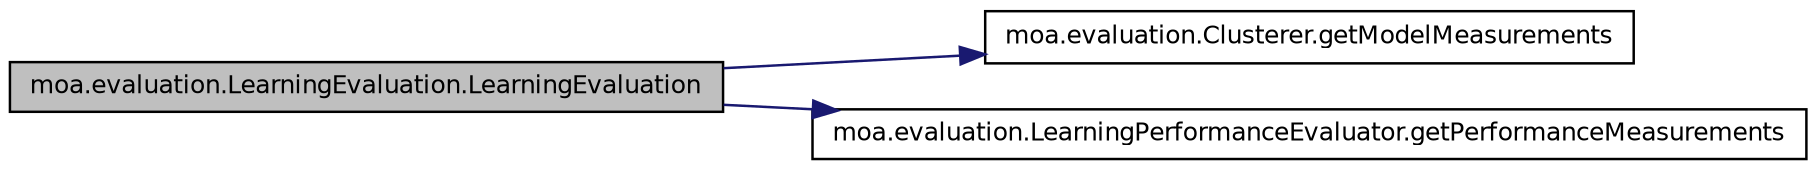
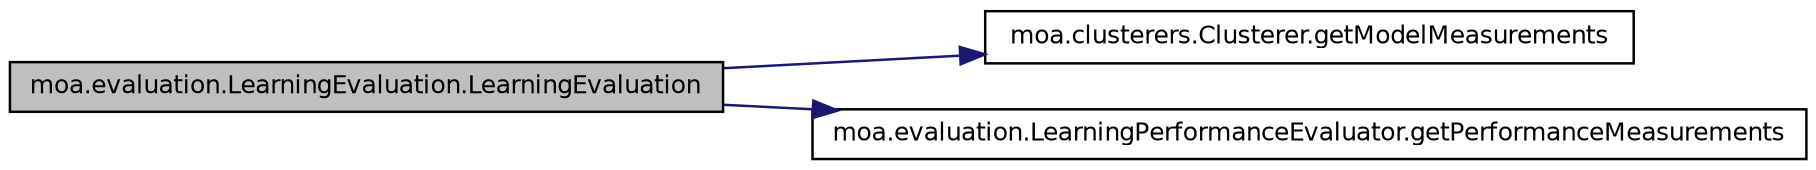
(1309, 37) -> (1309, 37)
